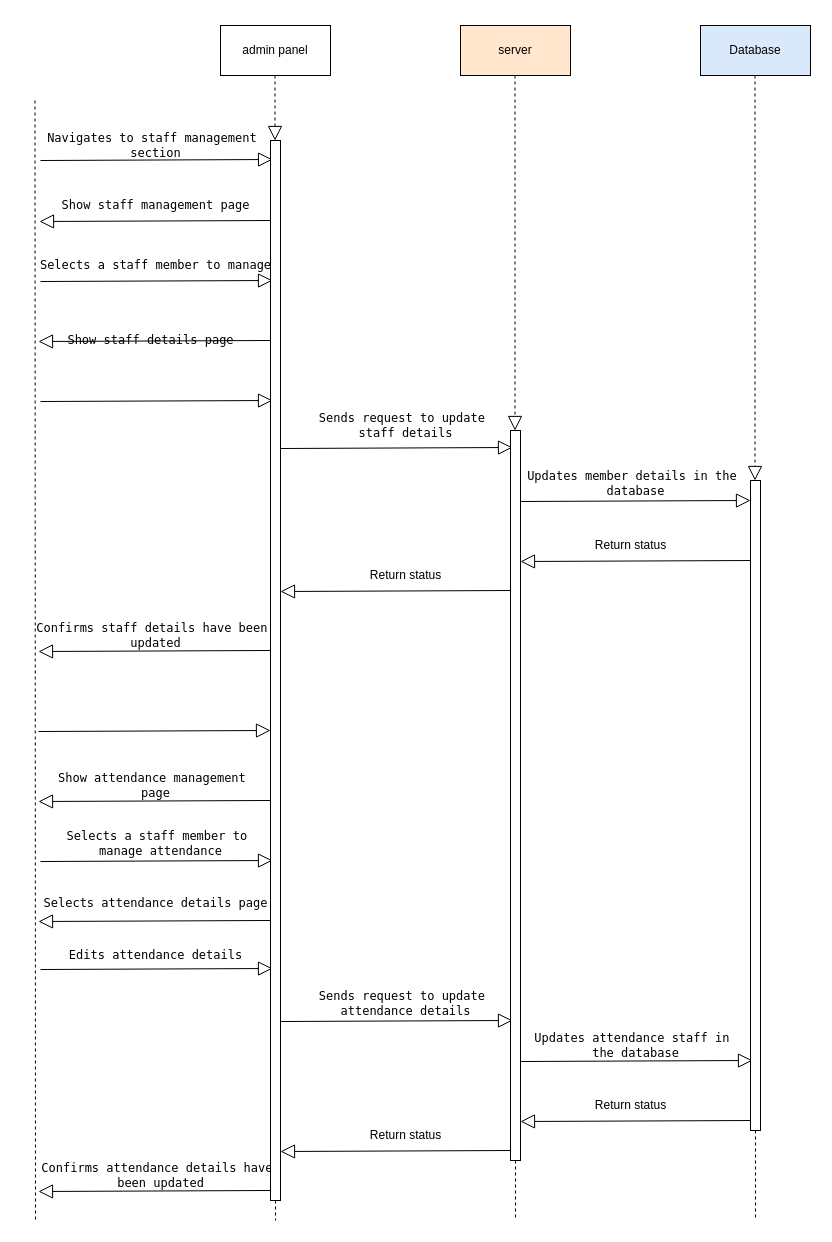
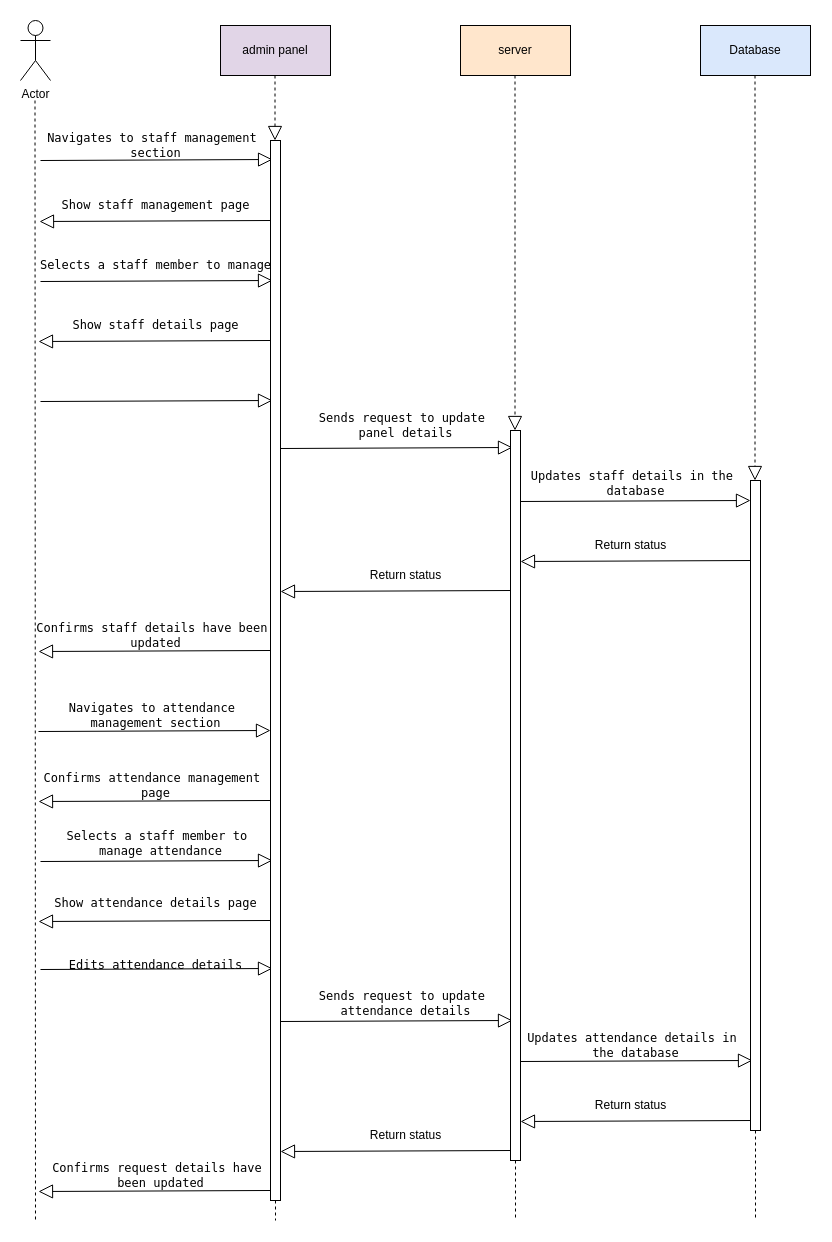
none -> (36, 51)
(276, 51) -> (276, 51)
(151, 341) -> (156, 326)
(406, 426) -> (406, 426)
(636, 484) -> (636, 484)
none -> (156, 716)
(156, 786) -> (156, 786)
(156, 904) -> (156, 904)
(156, 956) -> (156, 966)
(636, 1046) -> (636, 1046)
(161, 1176) -> (161, 1176)
